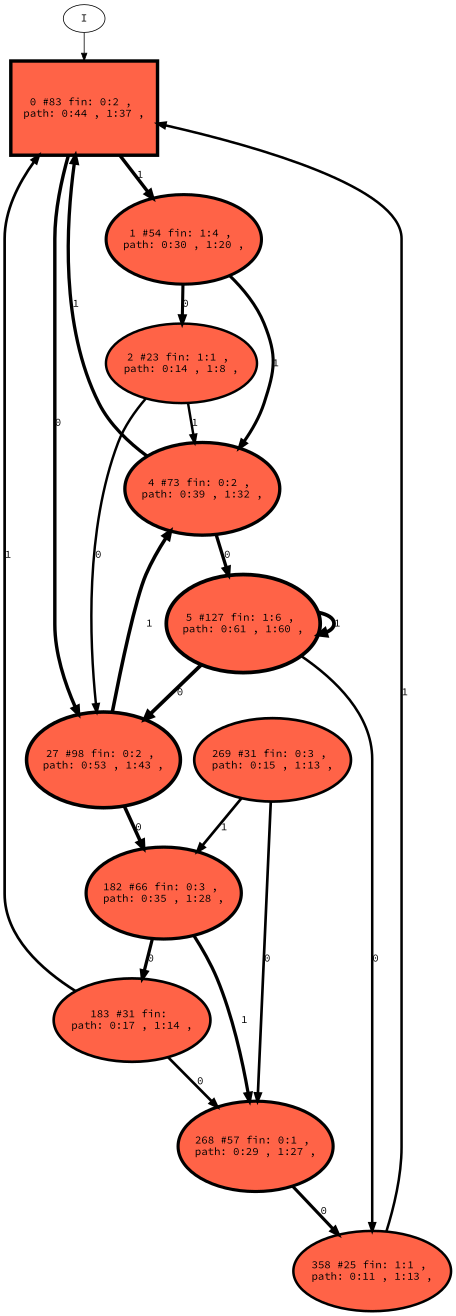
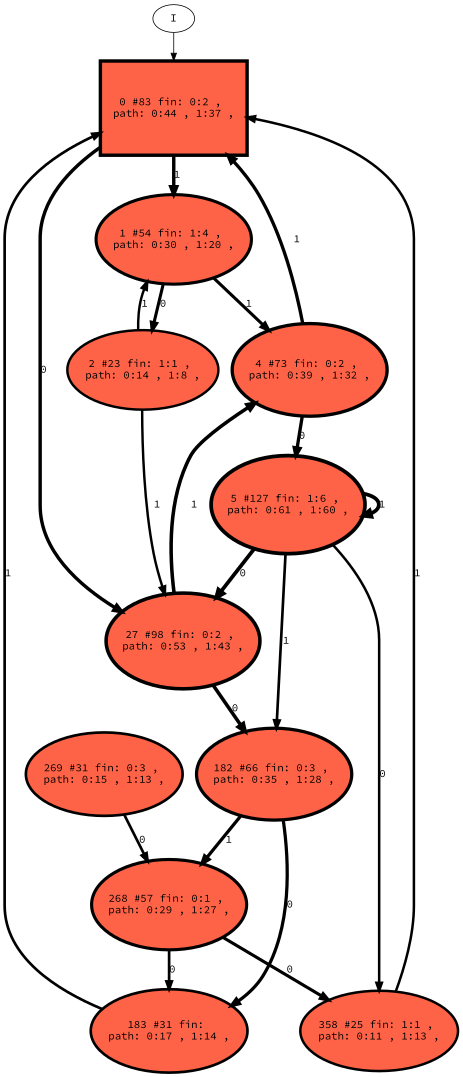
(191, 419) -> (139, 309)
(102, 555) -> (160, 505)
(222, 822) -> (281, 637)
(190, 1079) -> (169, 966)
